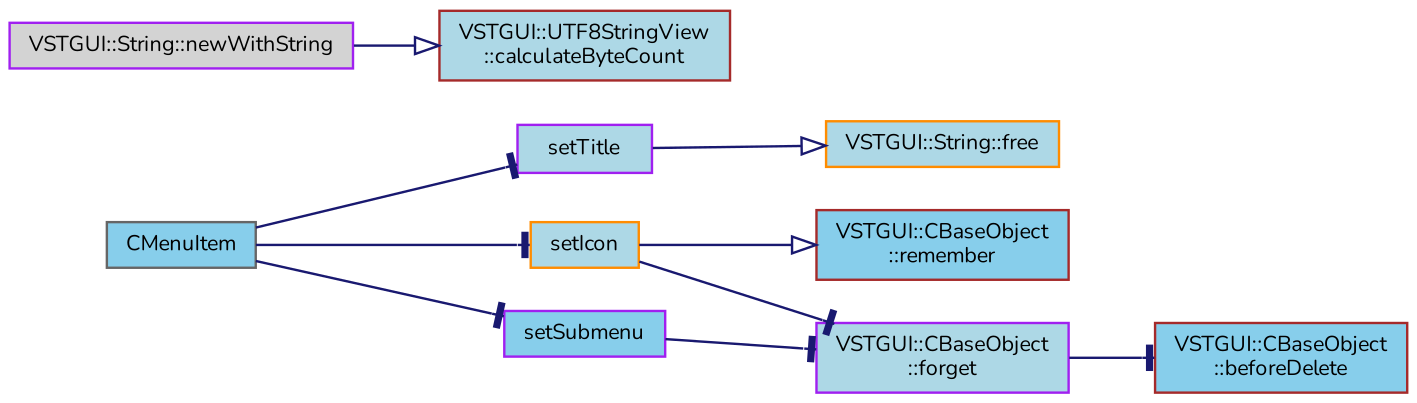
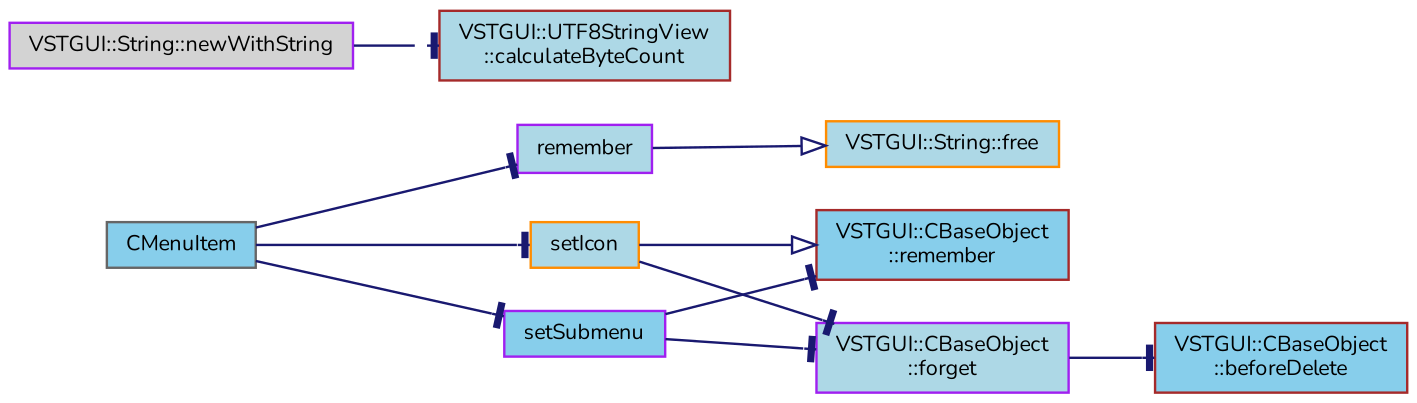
(384, 46) -> (384, 46)
(585, 149) -> (585, 149)
none -> (714, 302)
